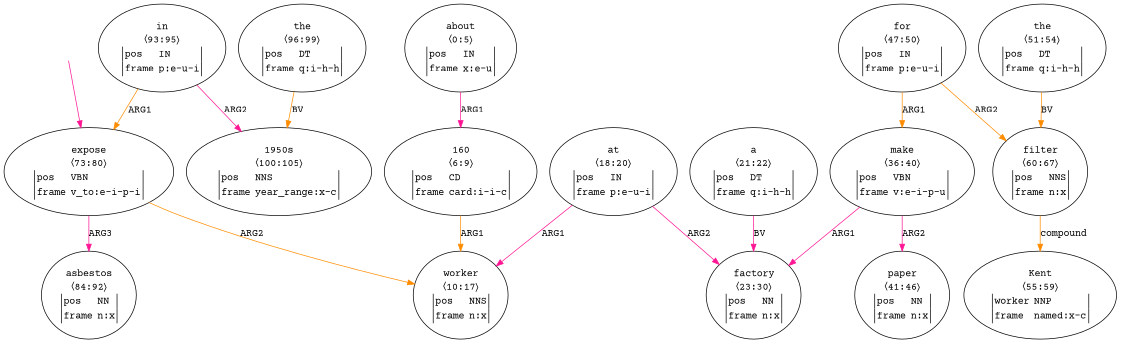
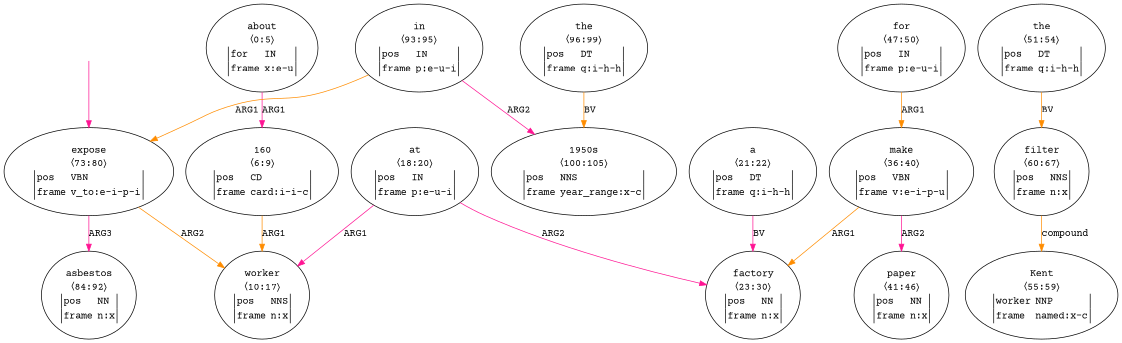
(438, 54) -> (239, 54)
(971, 109) -> none
(827, 234) -> (826, 234)
